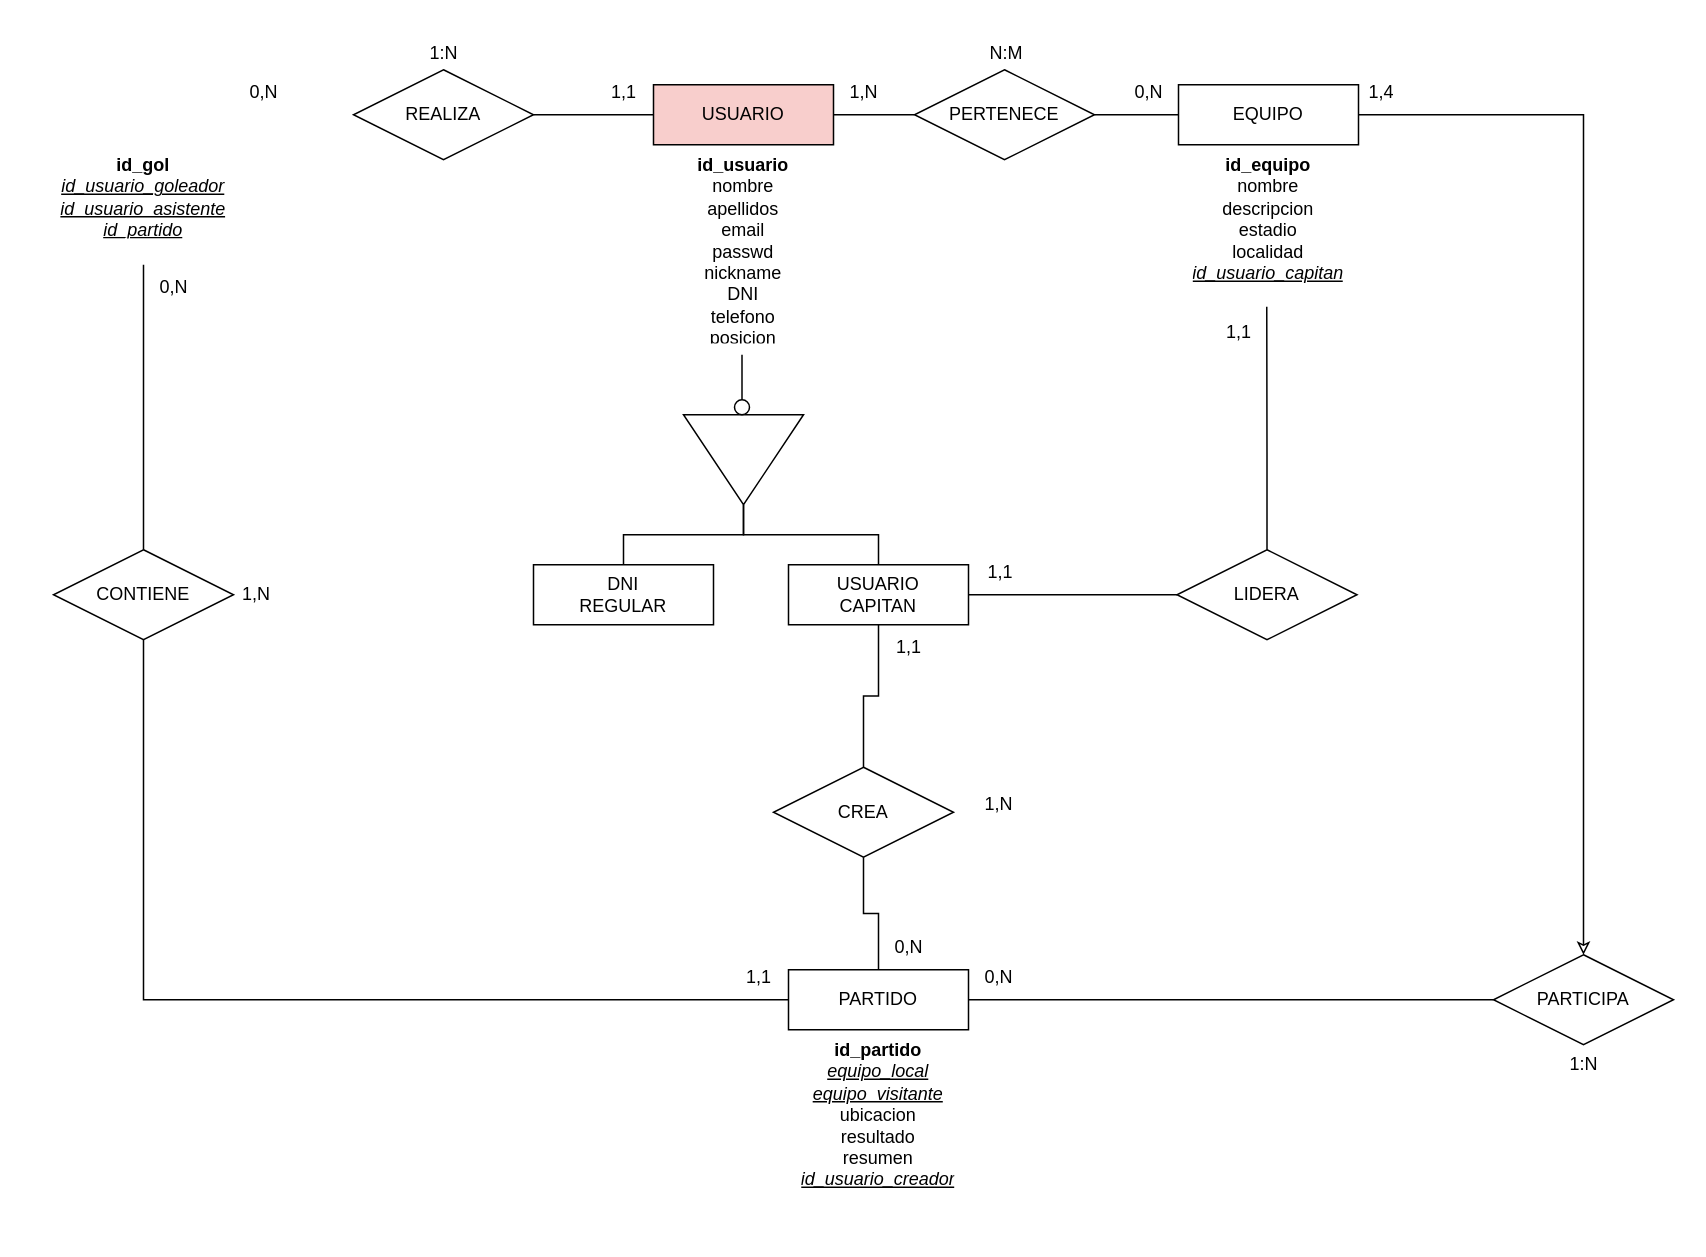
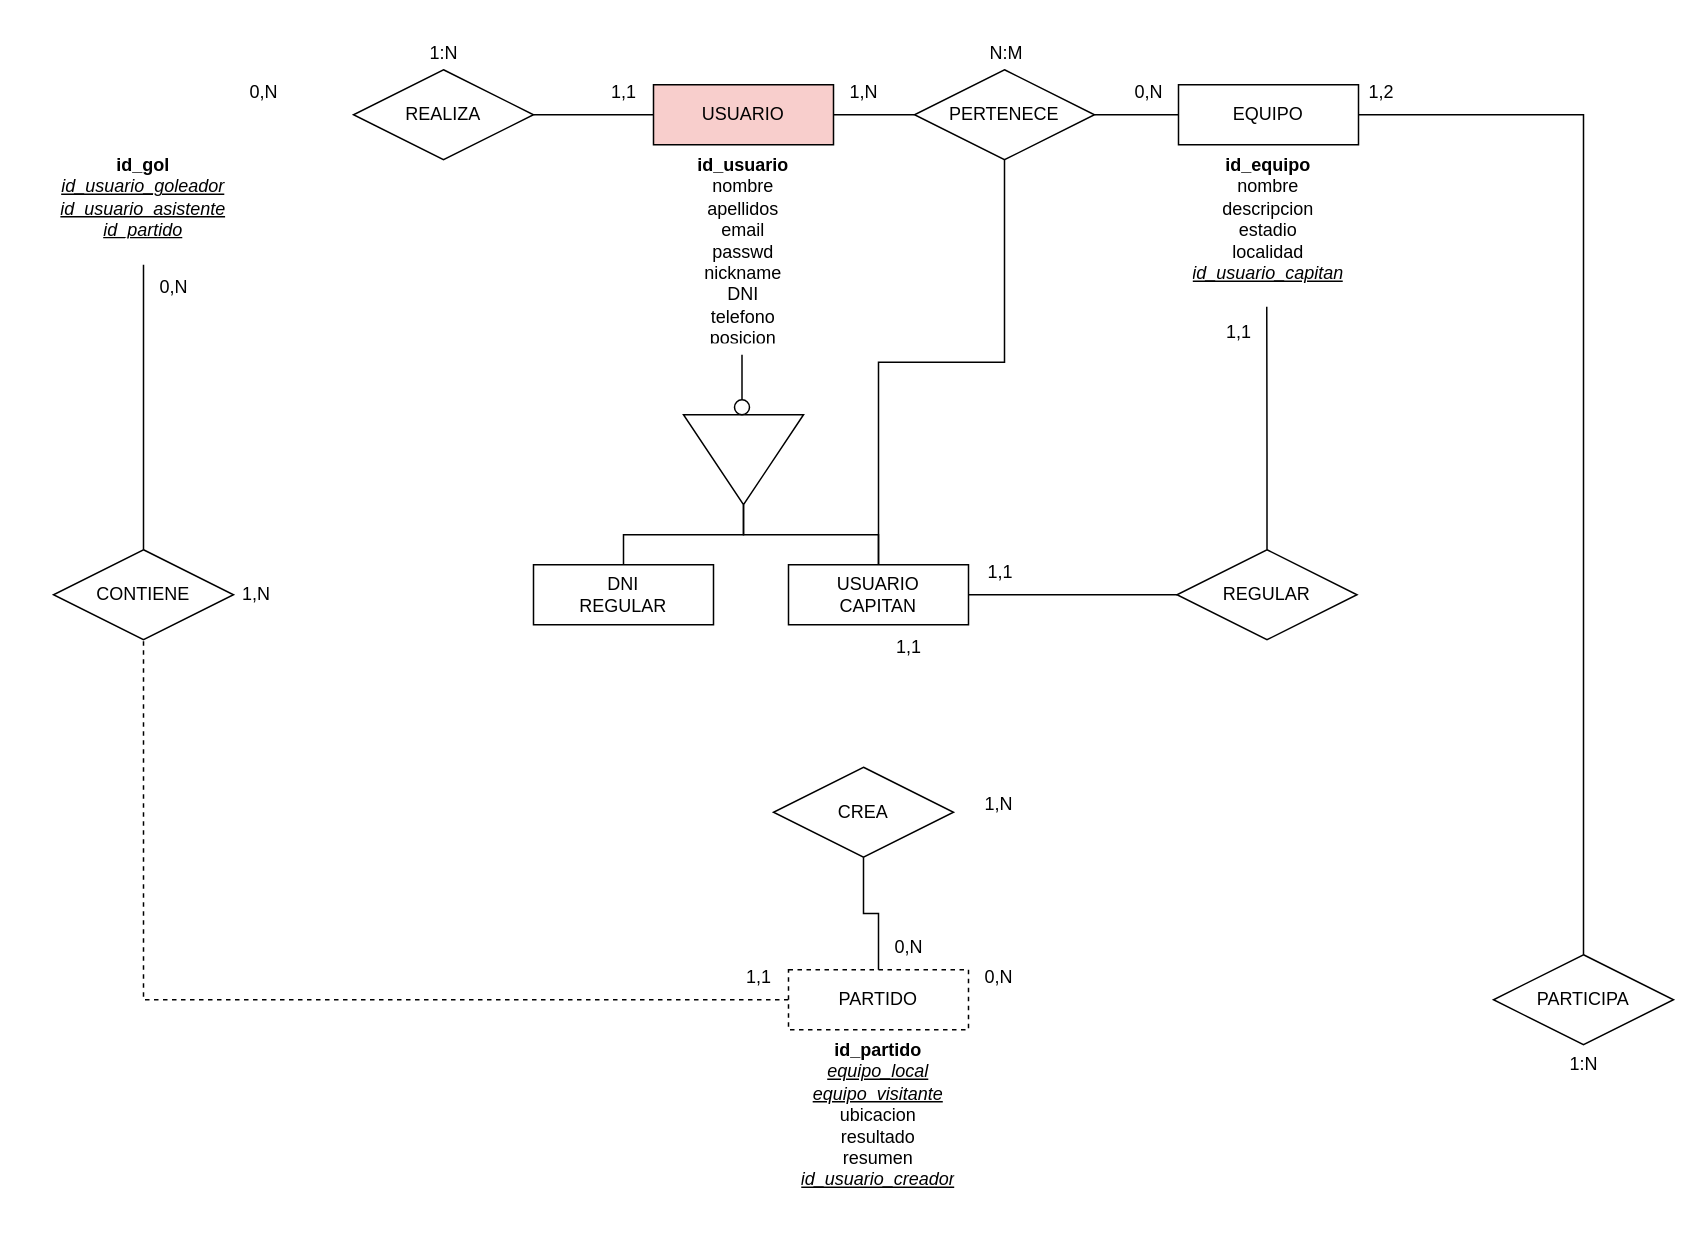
(1382, 92) -> (1382, 92)
(1267, 595) -> (1267, 595)
(871, 696) -> (958, 362)
(1583, 943) -> (1583, 947)
(286, 1000) -> (286, 1000)
(878, 1000) -> (878, 1000)
(1230, 1000) -> none
